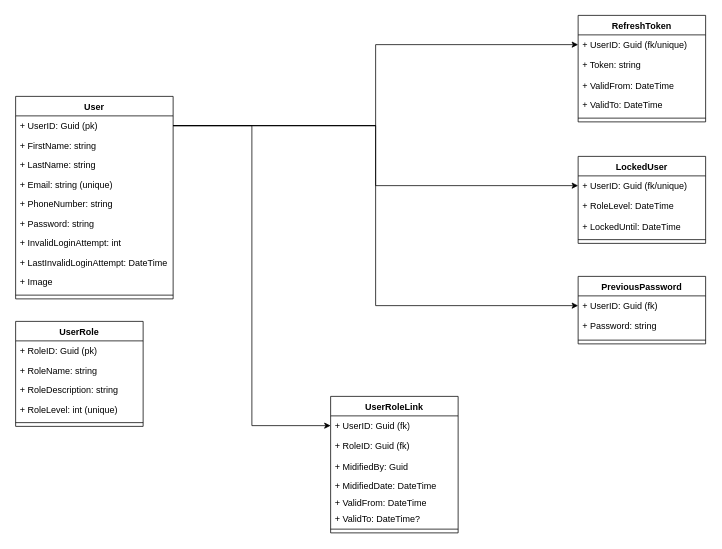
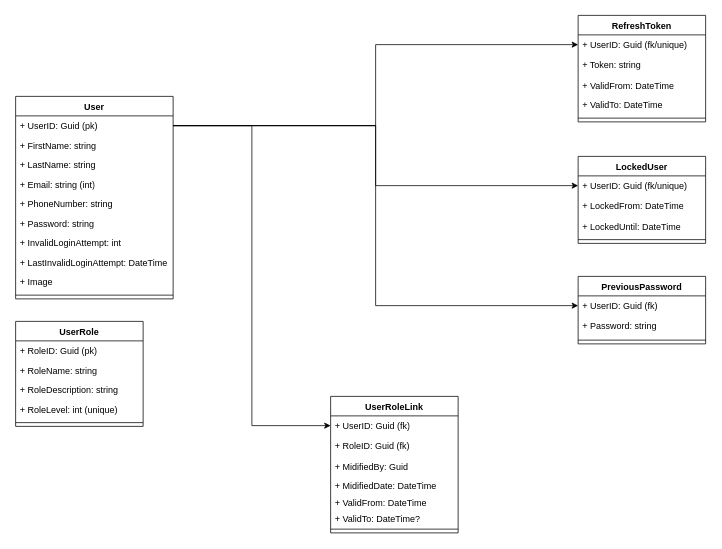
(71, 185) -> (63, 185)
(628, 206) -> (633, 206)
